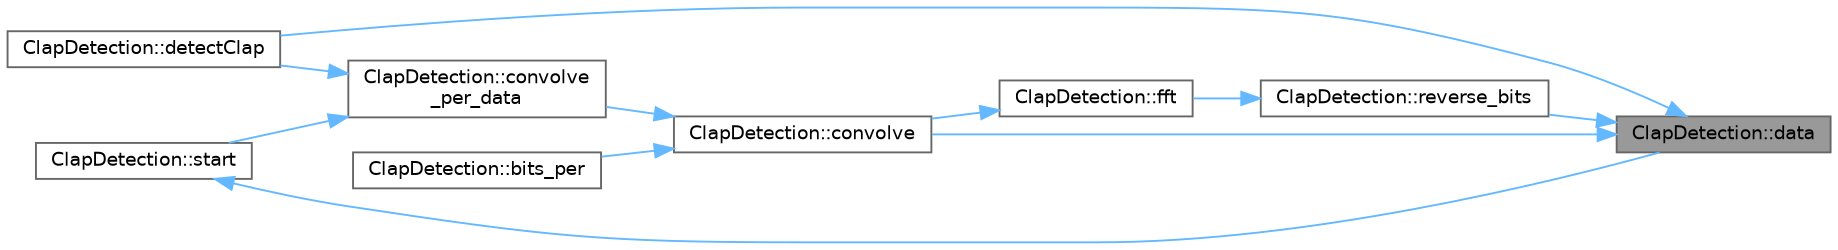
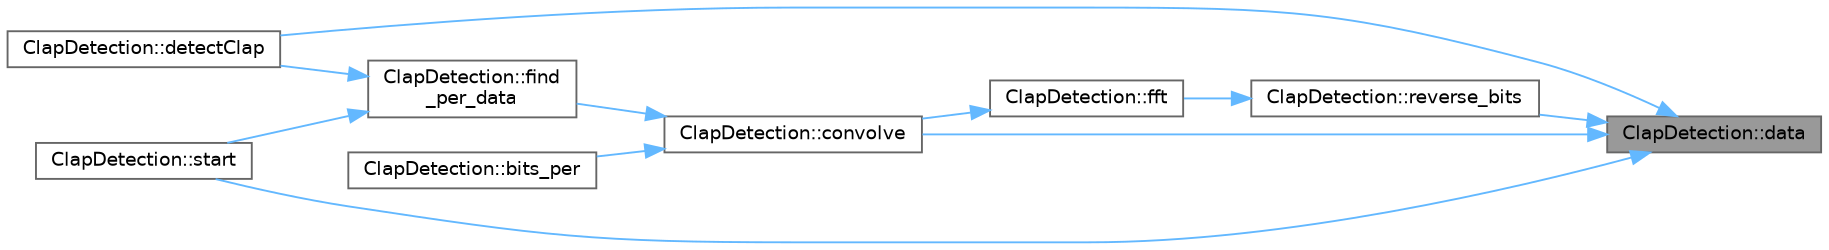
(477, 89) -> (472, 89)
(948, 242) -> (925, 242)
